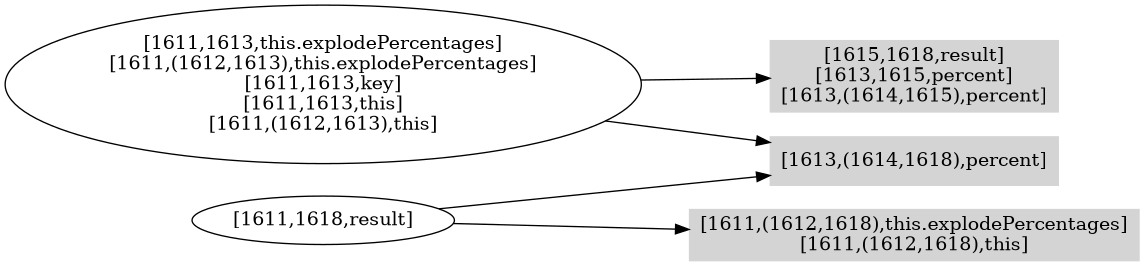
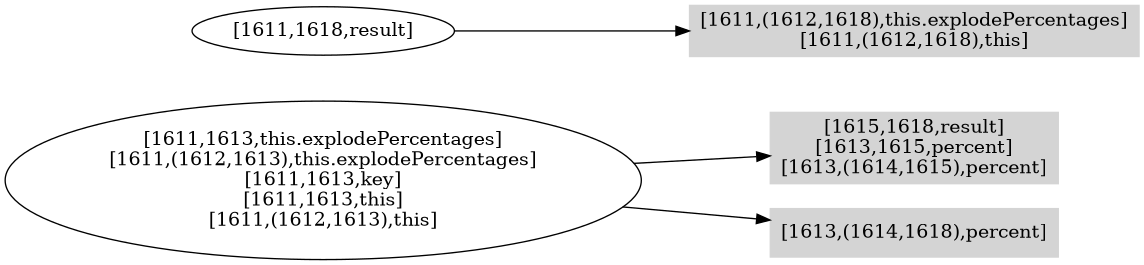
(598, 193) -> none
